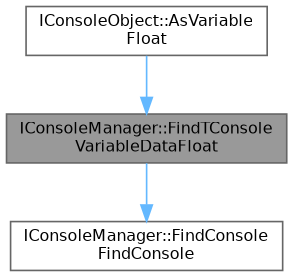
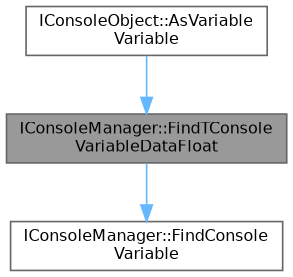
(147, 31) -> (147, 31)
(147, 246) -> (147, 246)
